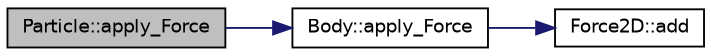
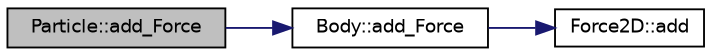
(116, 28) -> (116, 28)
(390, 28) -> (390, 28)
